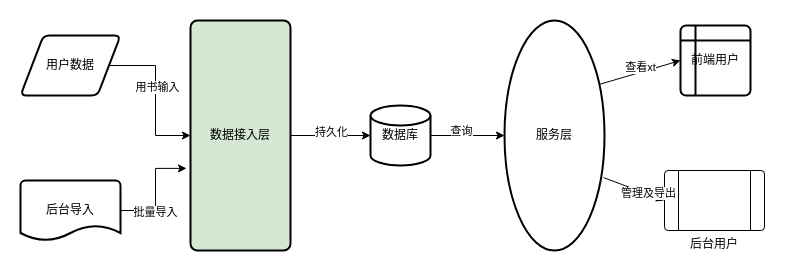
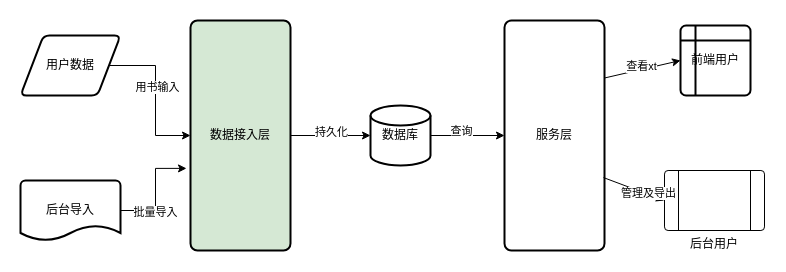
(555, 136) -> (555, 136)
